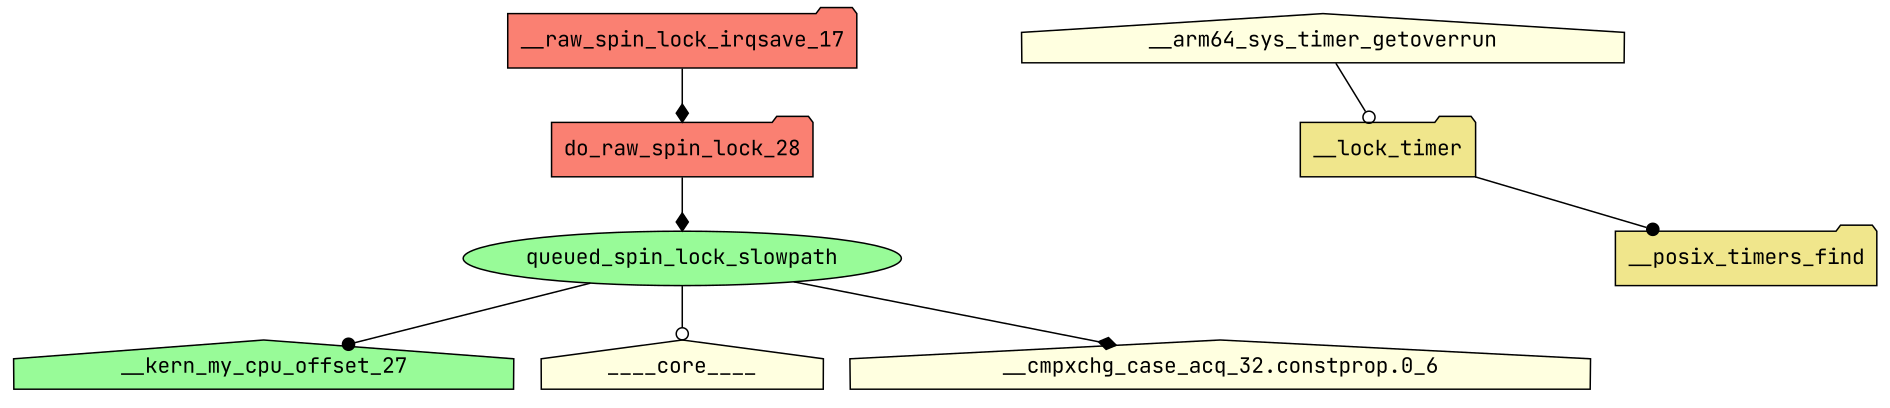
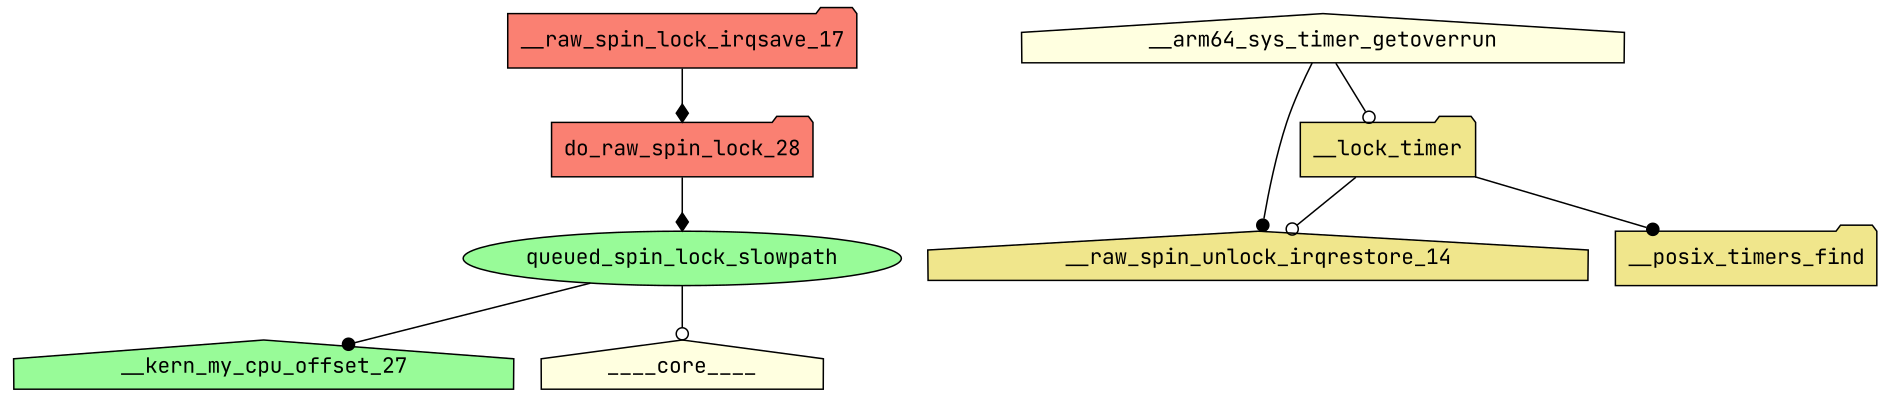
none -> (1258, 258)
(1220, 367) -> none
